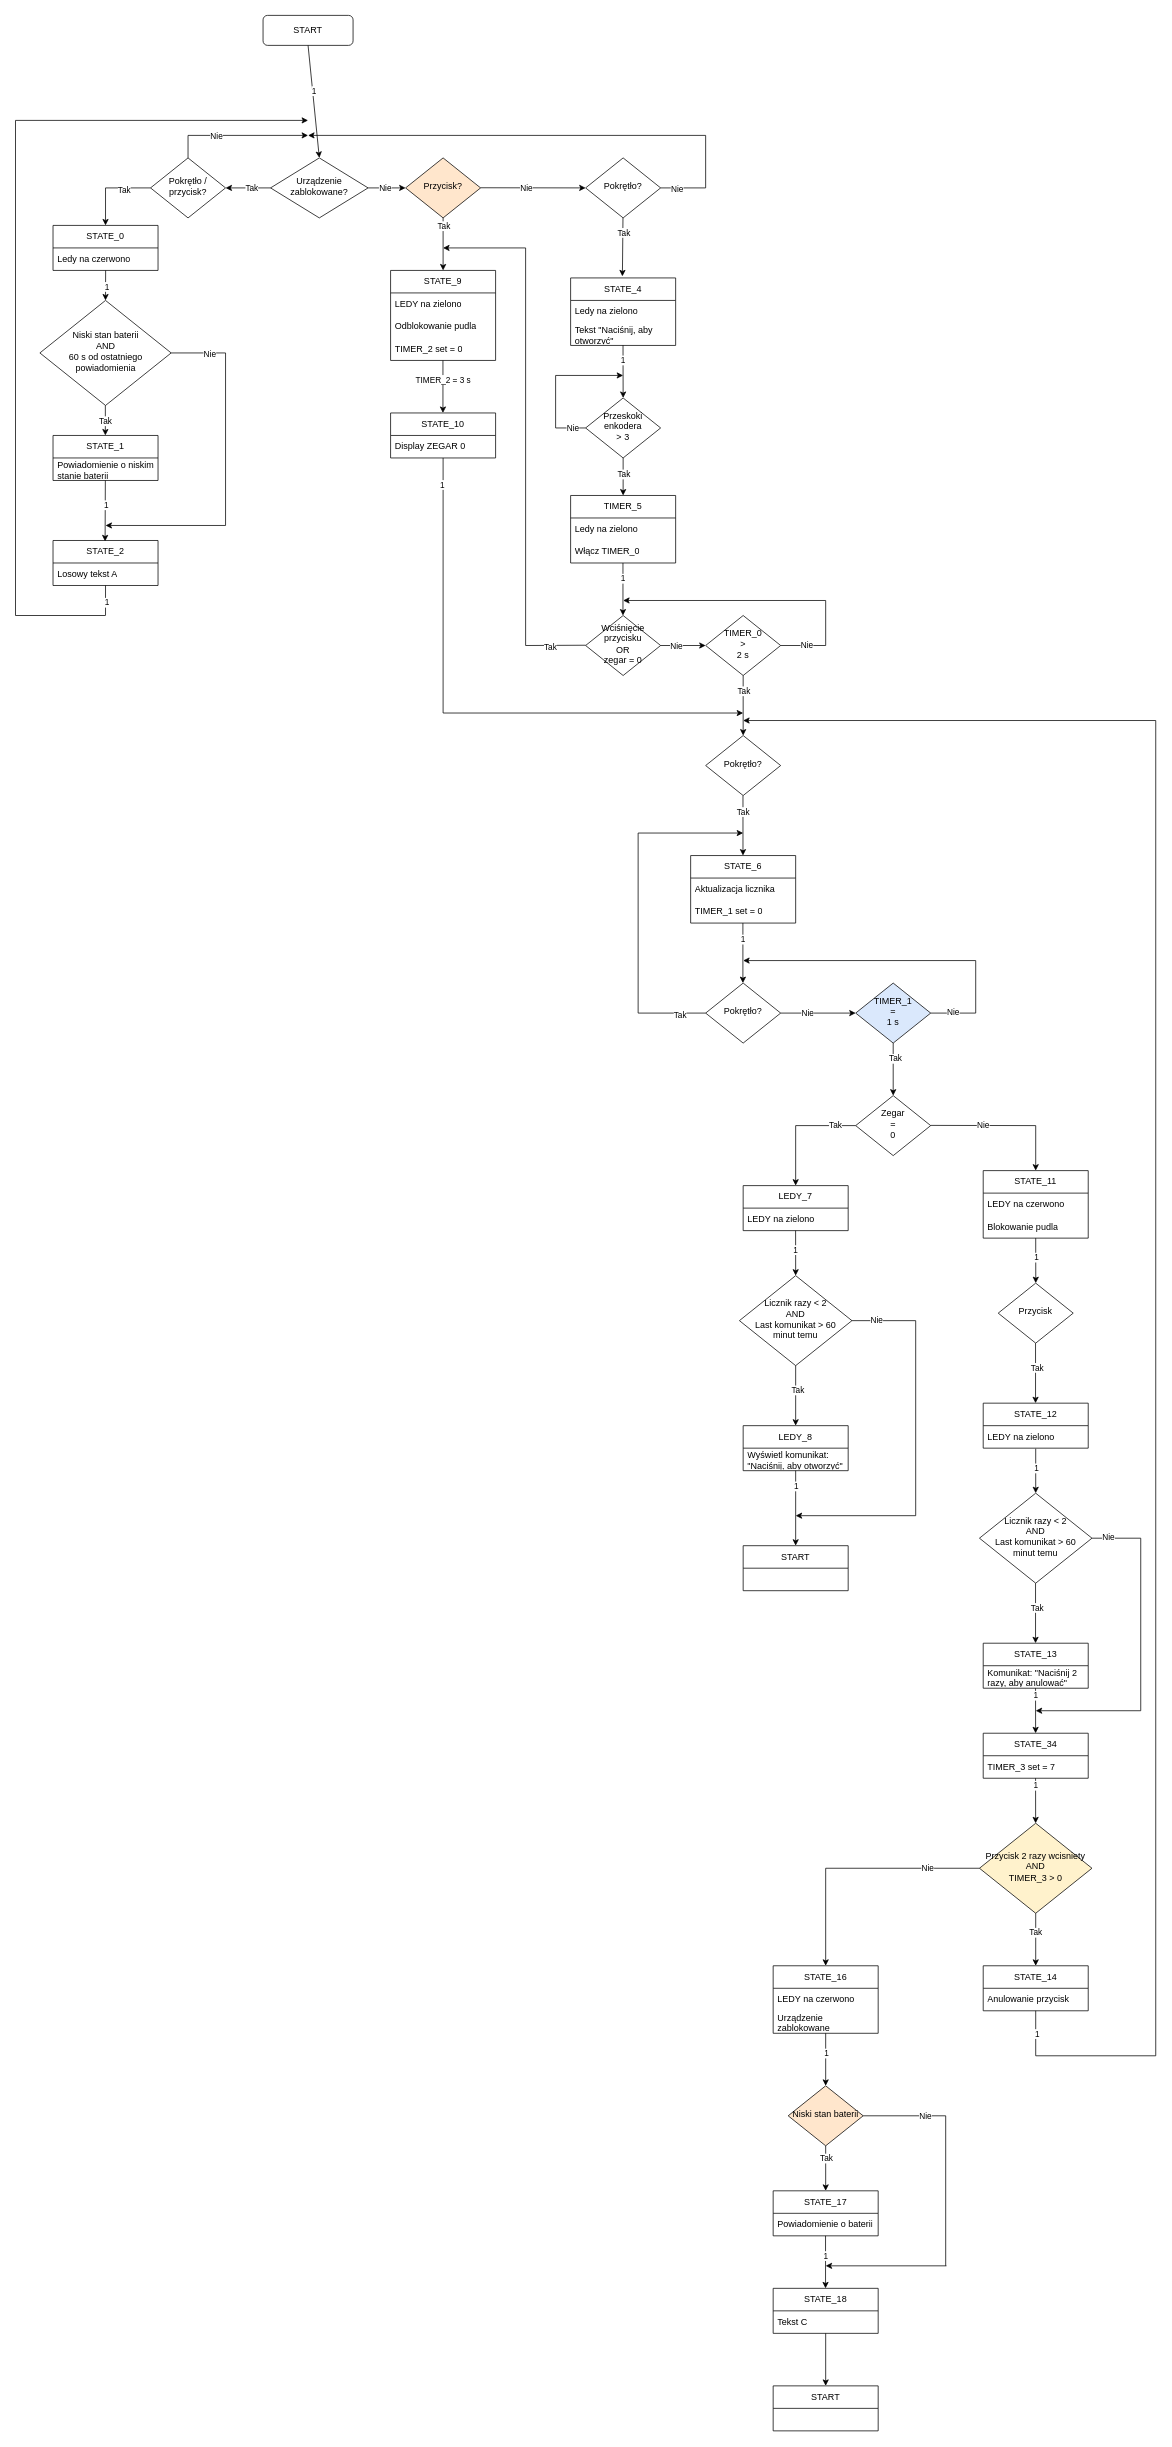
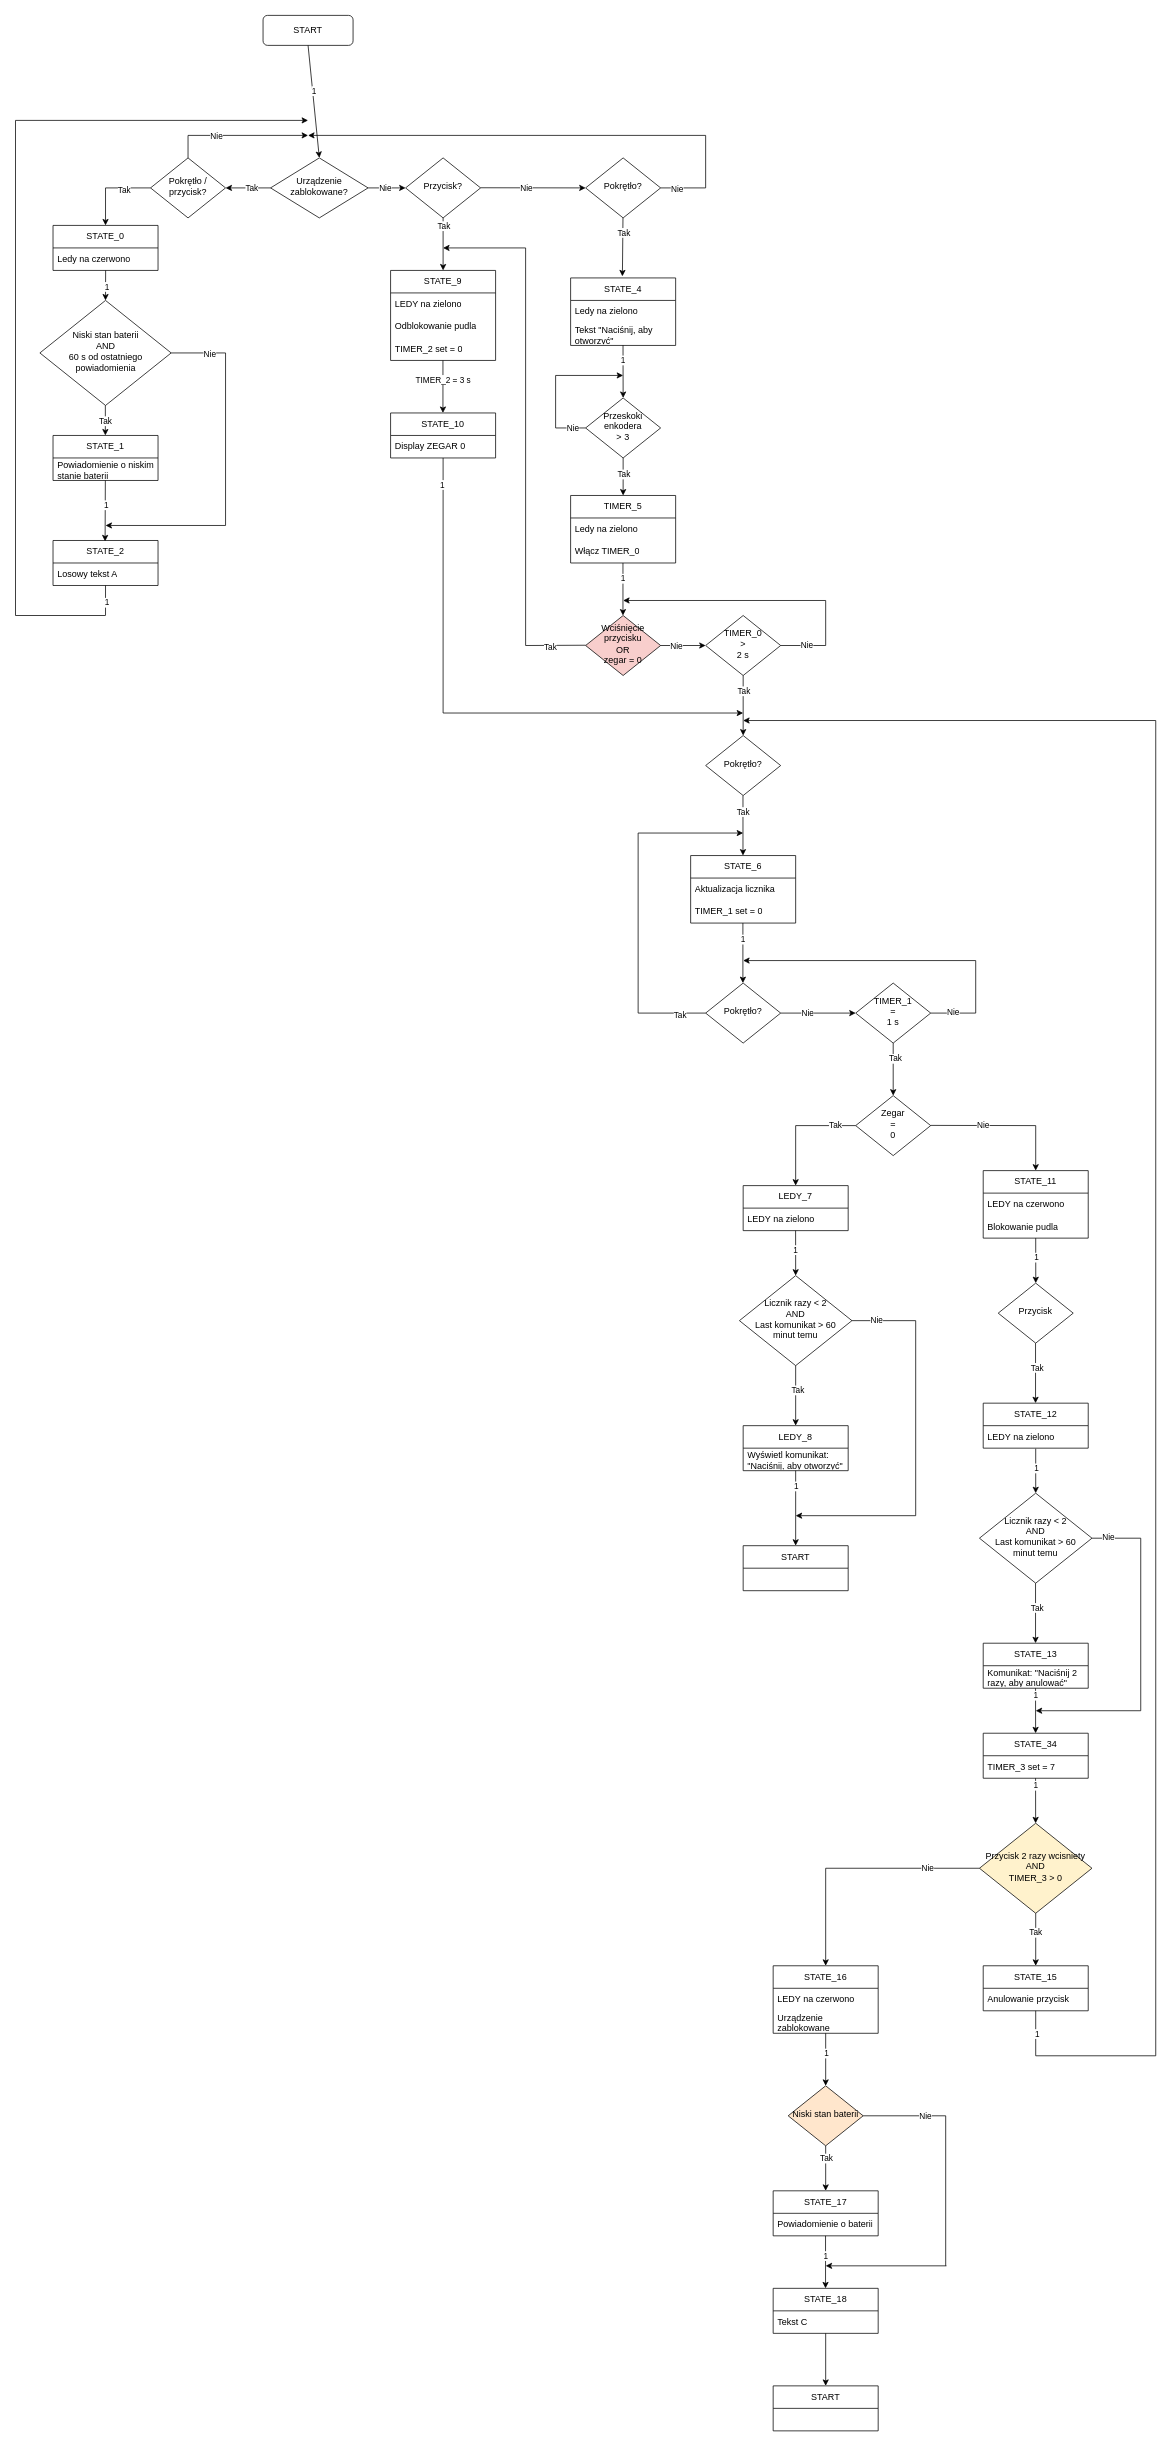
(443, 188) -> (443, 188)
(623, 645) -> (623, 645)
(893, 1013) -> (893, 1013)
(1035, 1977) -> (1035, 1977)
